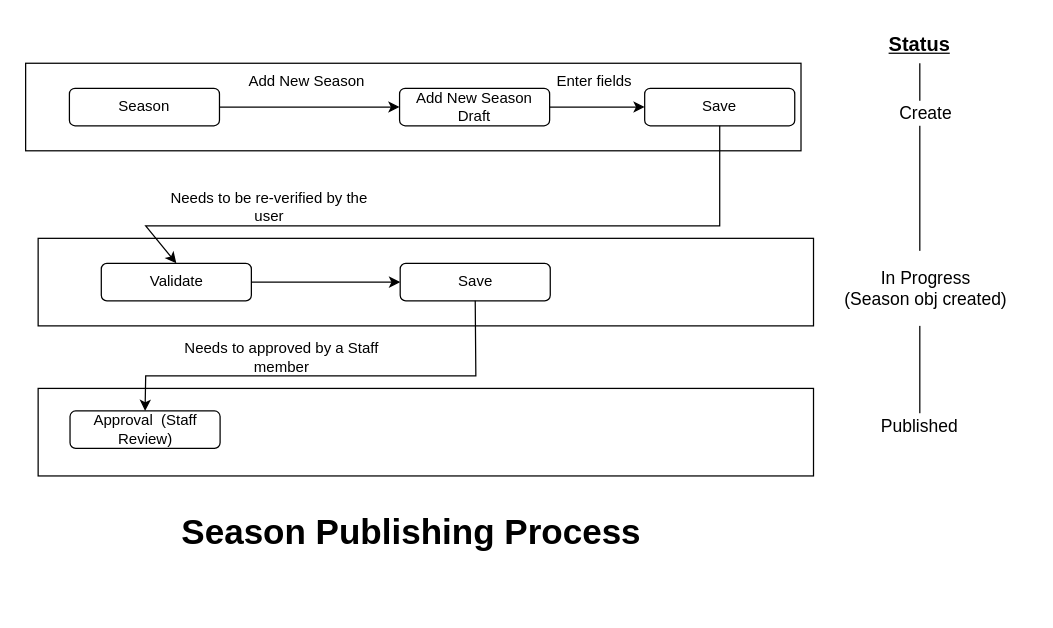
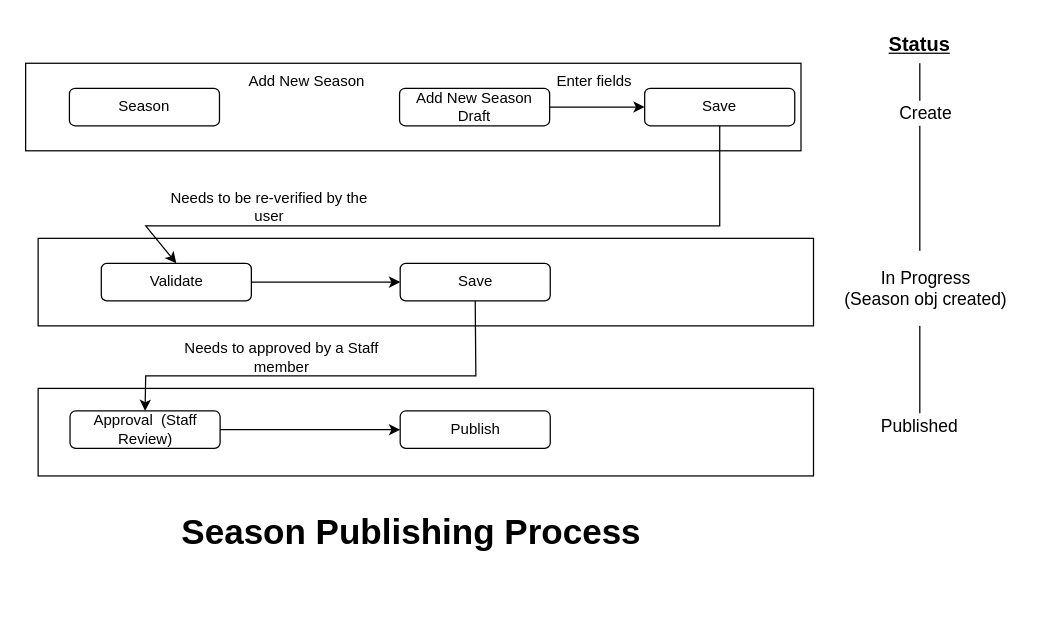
(305, 107) -> none
none -> (306, 429)
none -> (475, 429)
